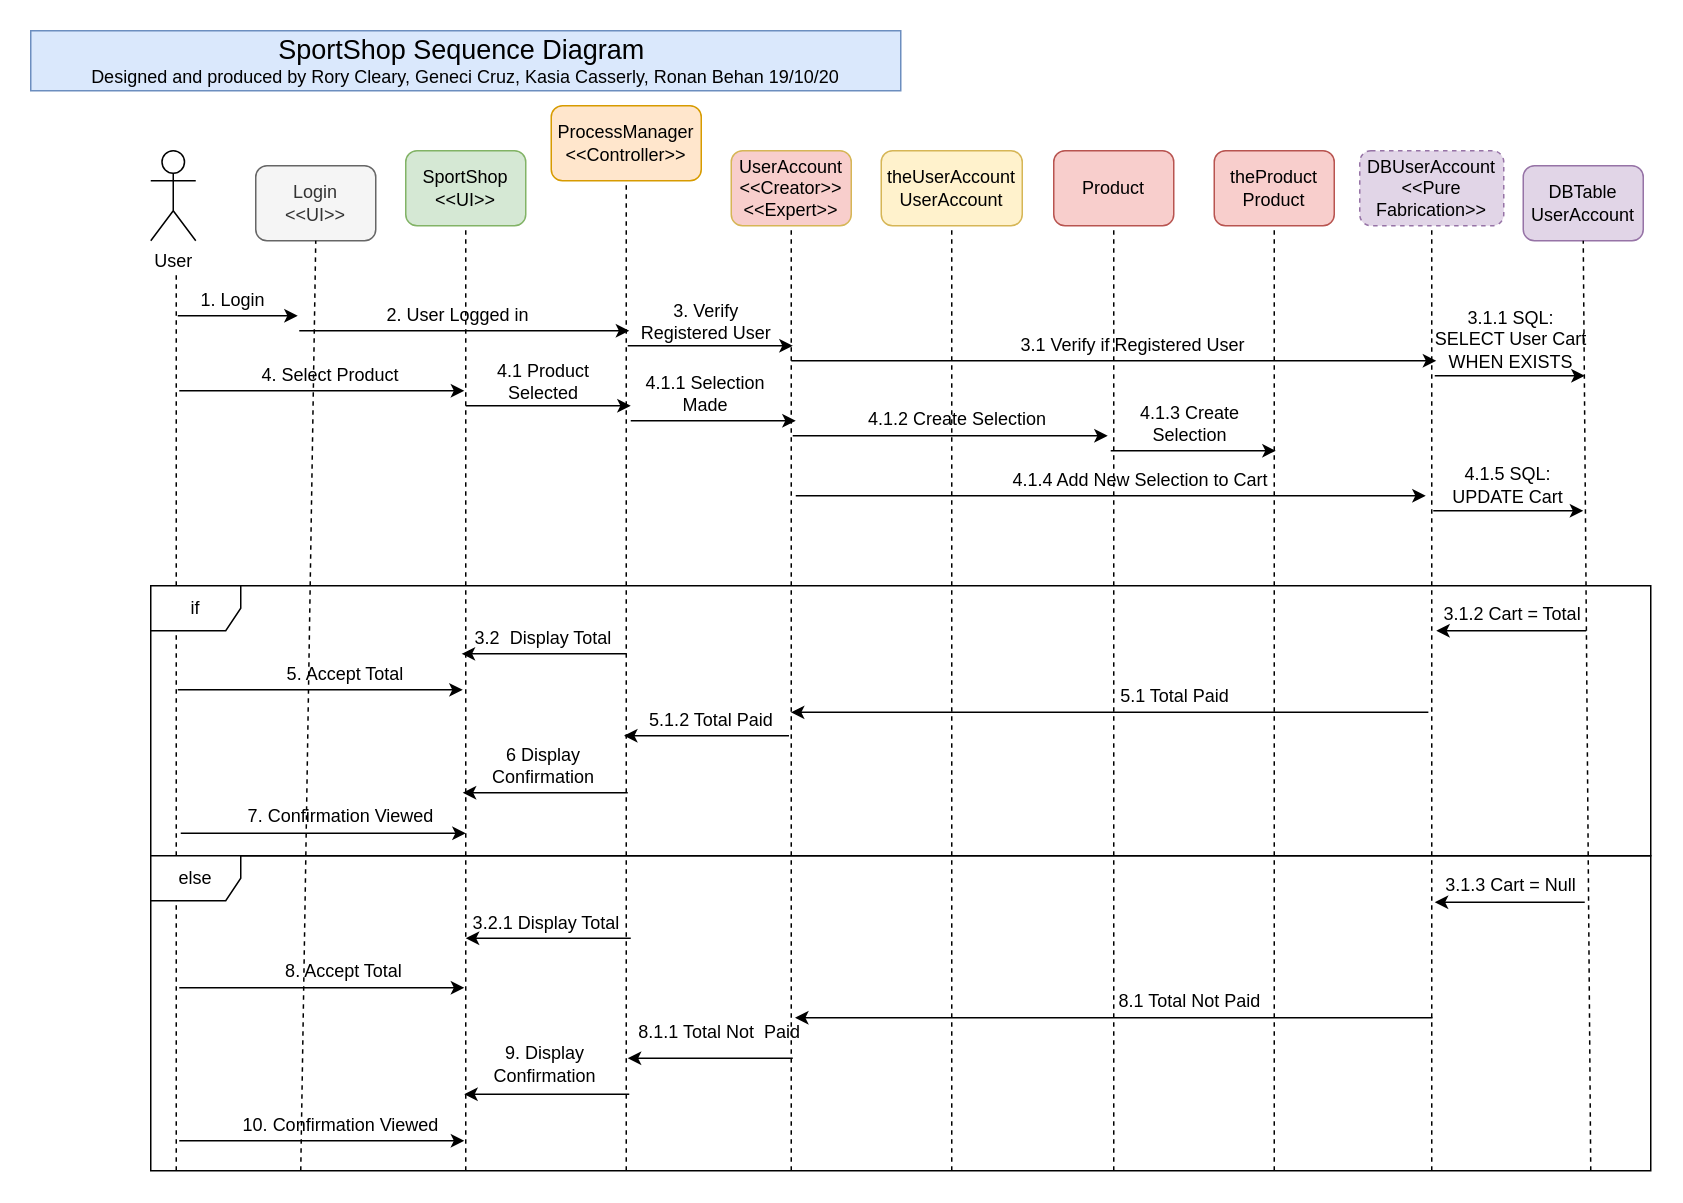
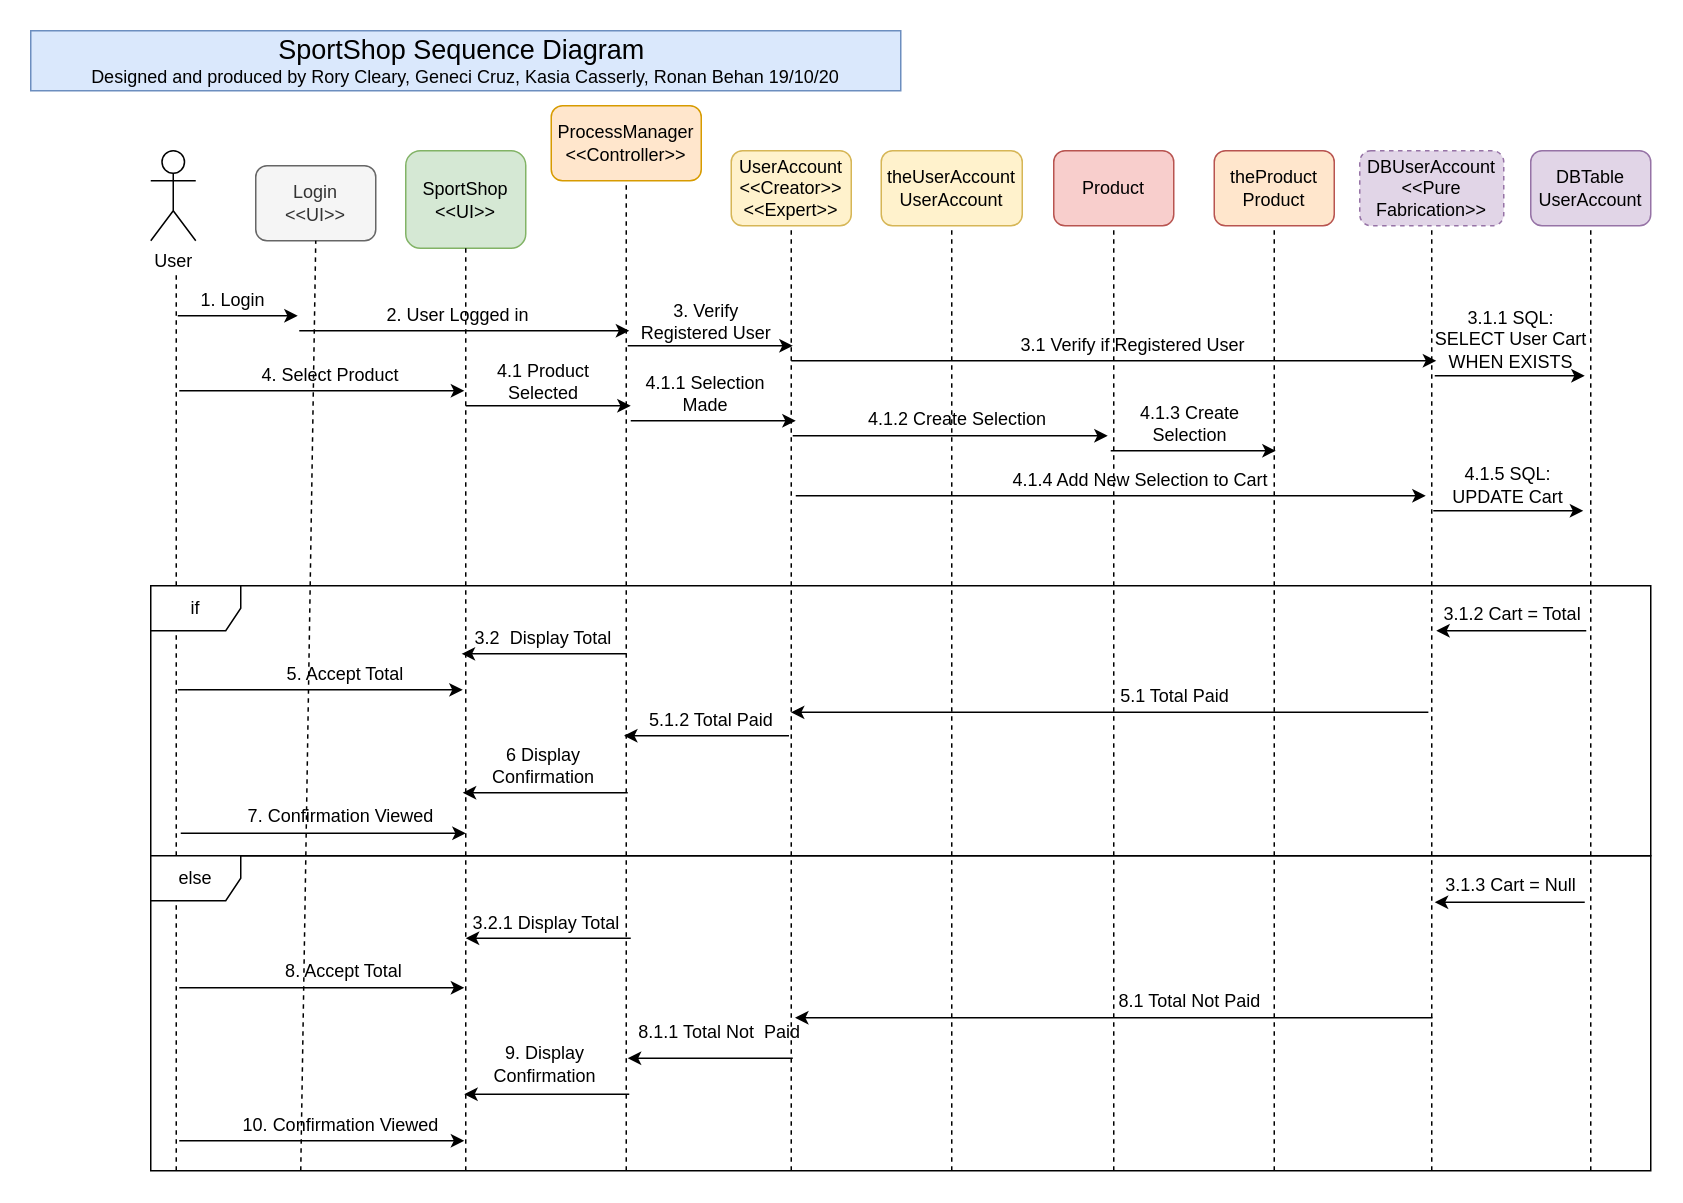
(466, 188) -> (466, 200)
(791, 188) -> (791, 188)
(1274, 188) -> (1274, 188)
(1583, 203) -> (1591, 188)
